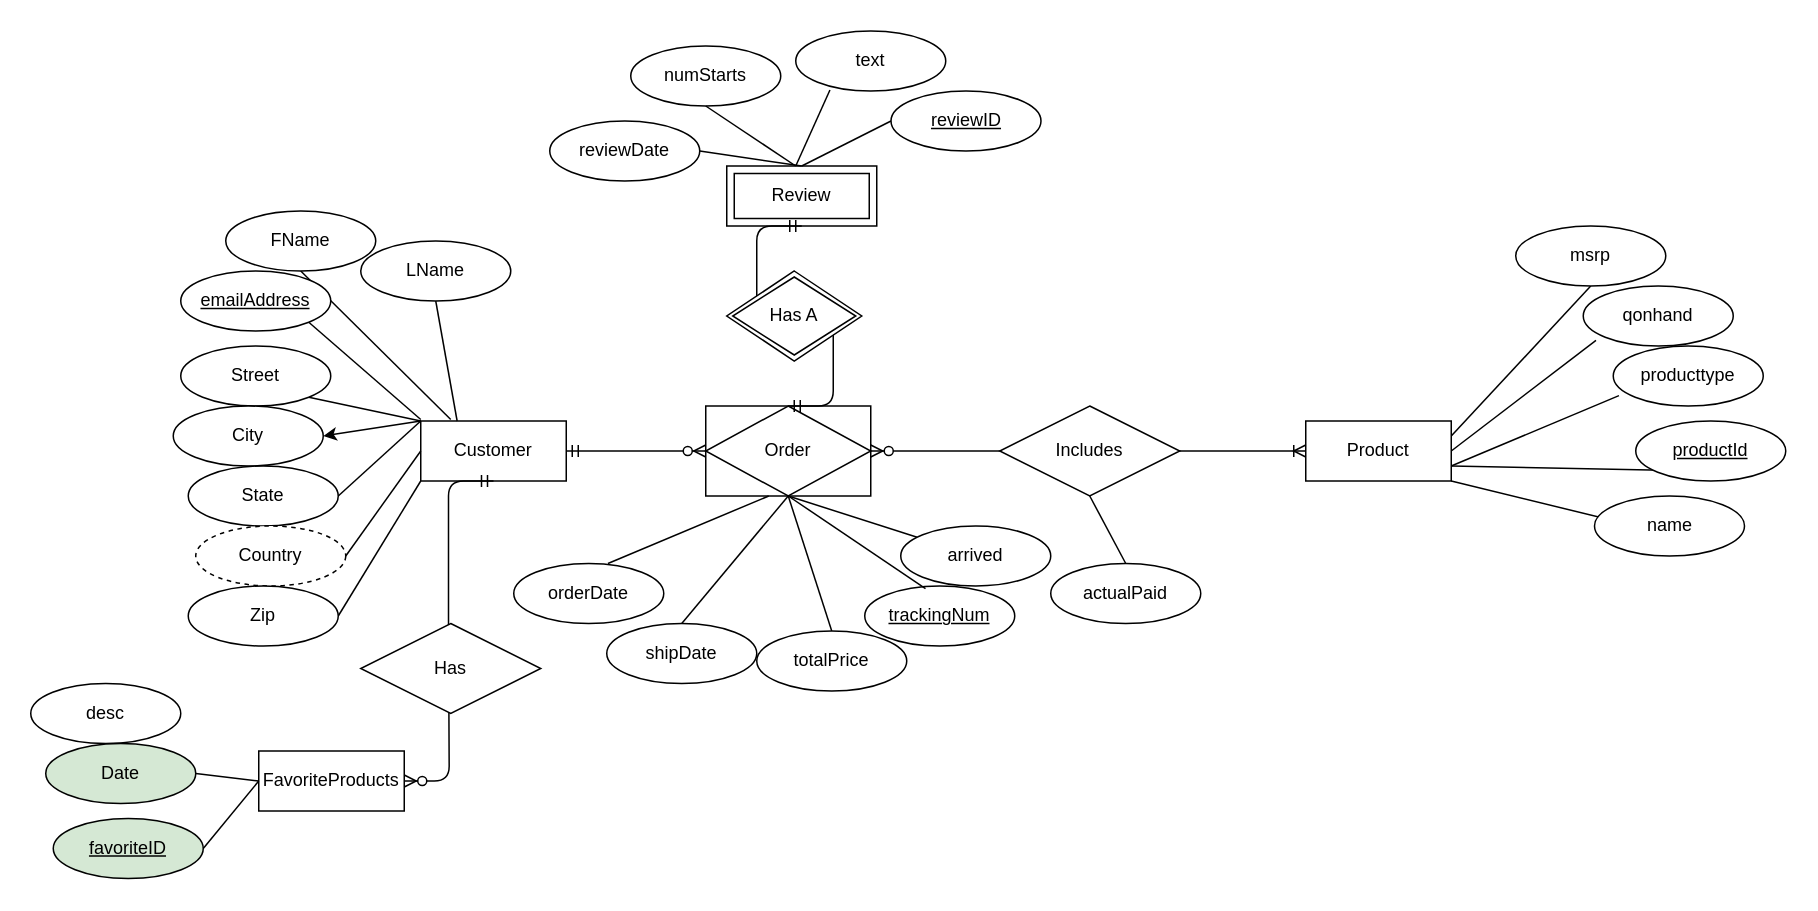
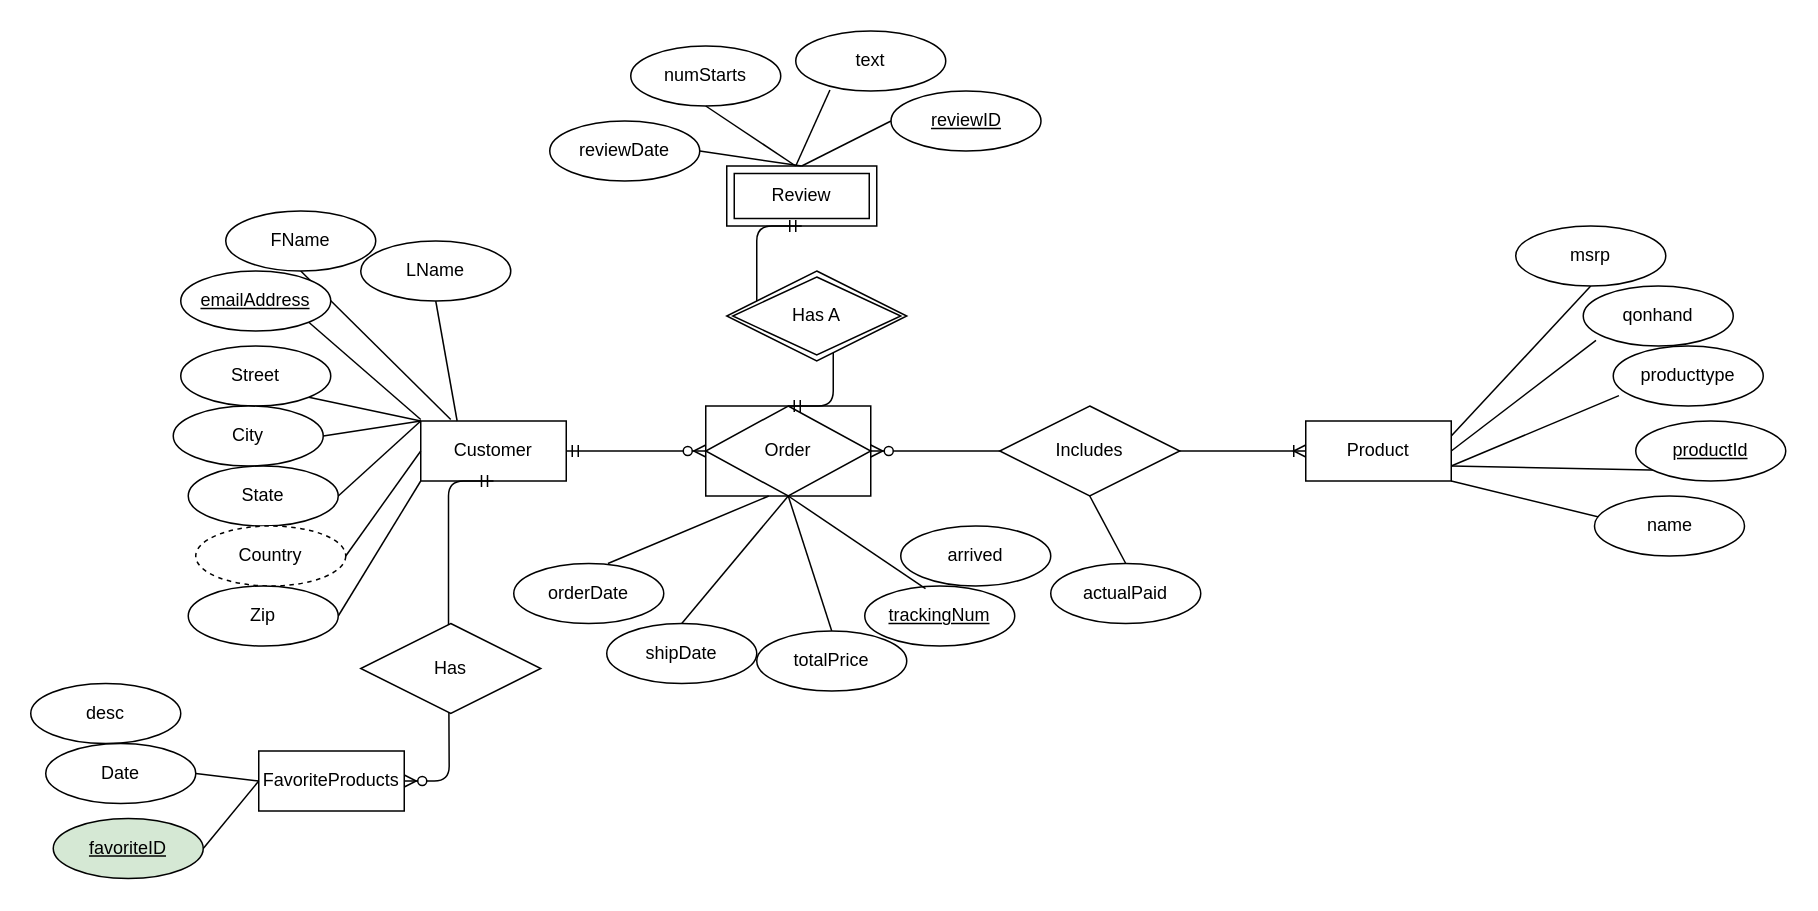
(794, 316) -> (817, 316)
(335, 434) -> (330, 435)
(856, 517) -> none
(121, 773) -> (121, 773)
